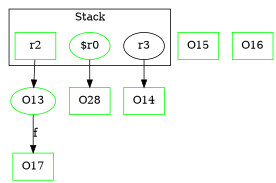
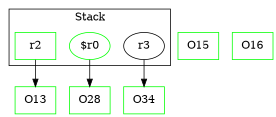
(33, 101) -> (35, 100)
(144, 101) -> (144, 100)
(33, 167) -> none
